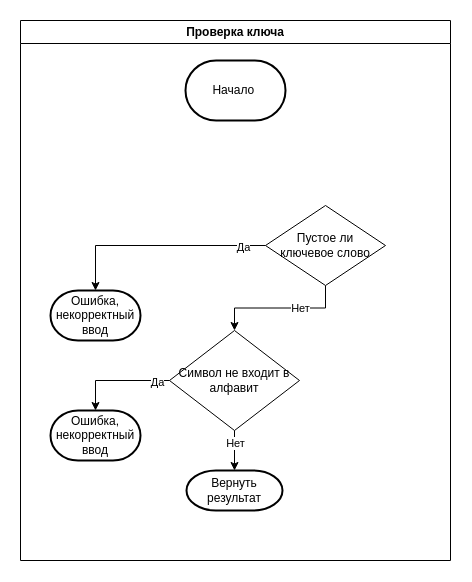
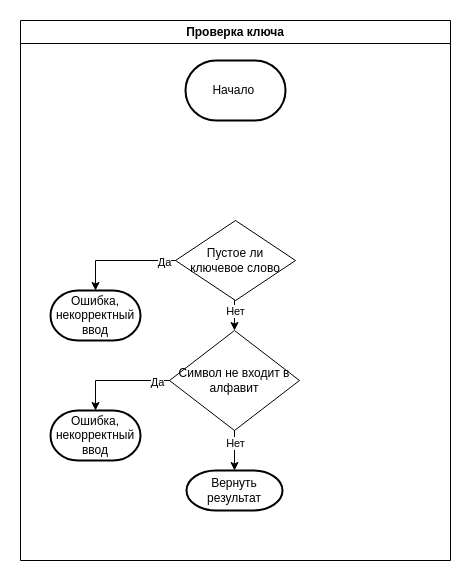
(326, 246) -> (236, 261)
